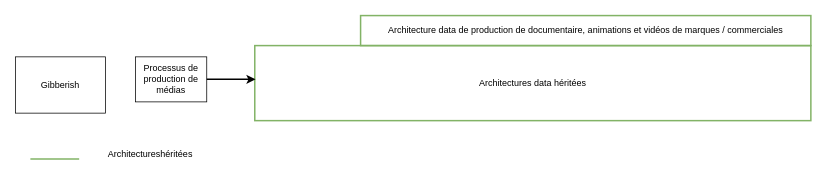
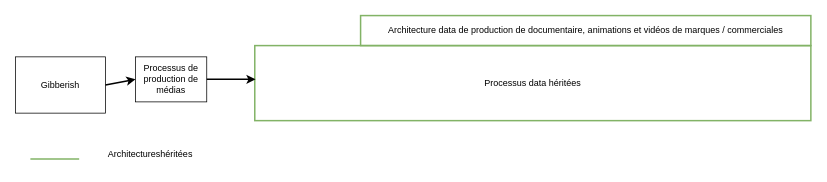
none -> (117, 83)
(533, 83) -> (533, 83)
